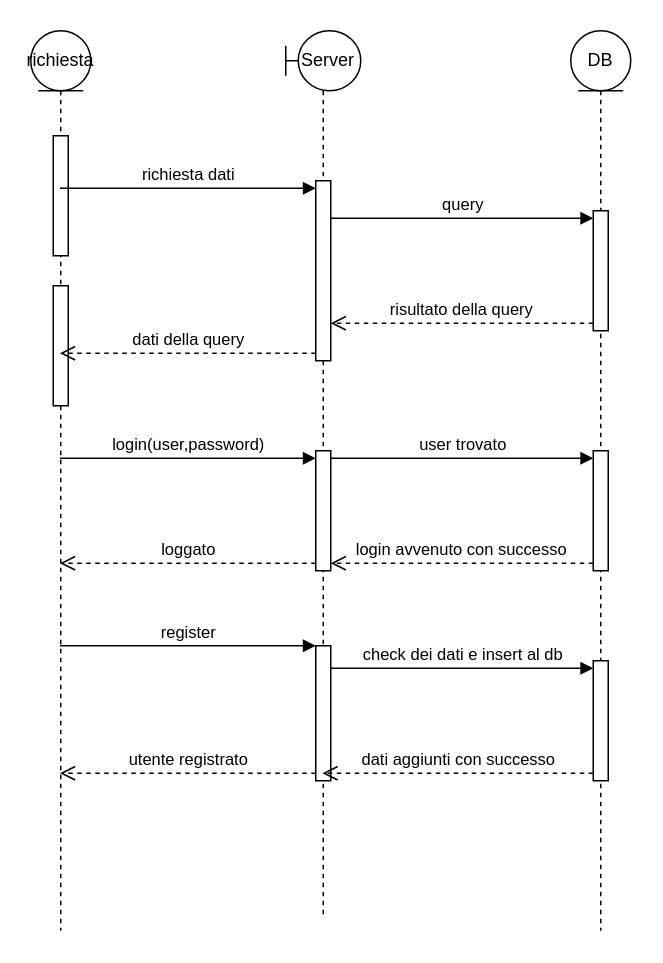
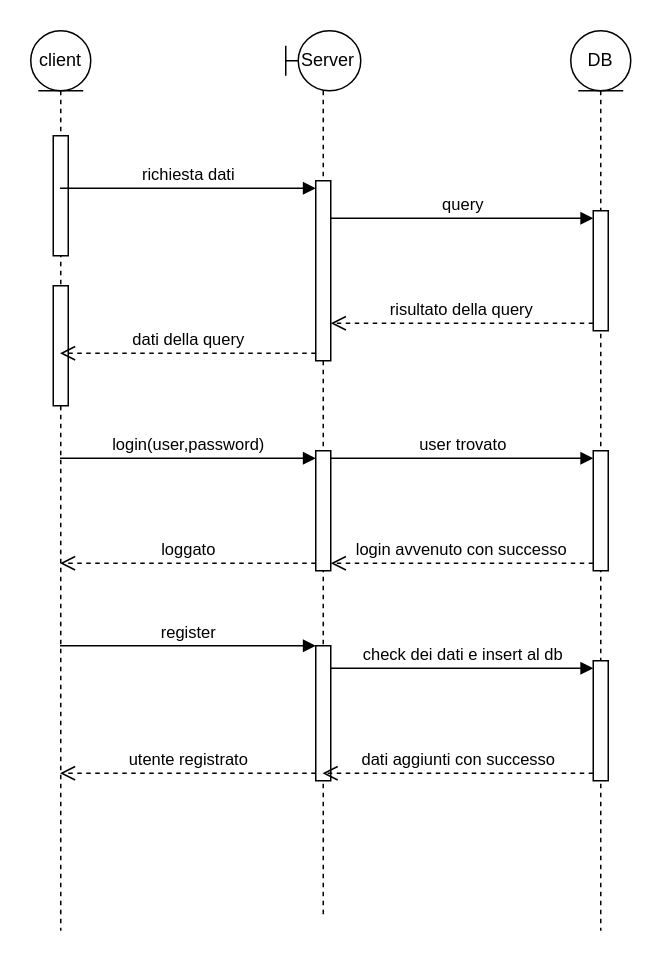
(61, 61) -> (61, 61)
